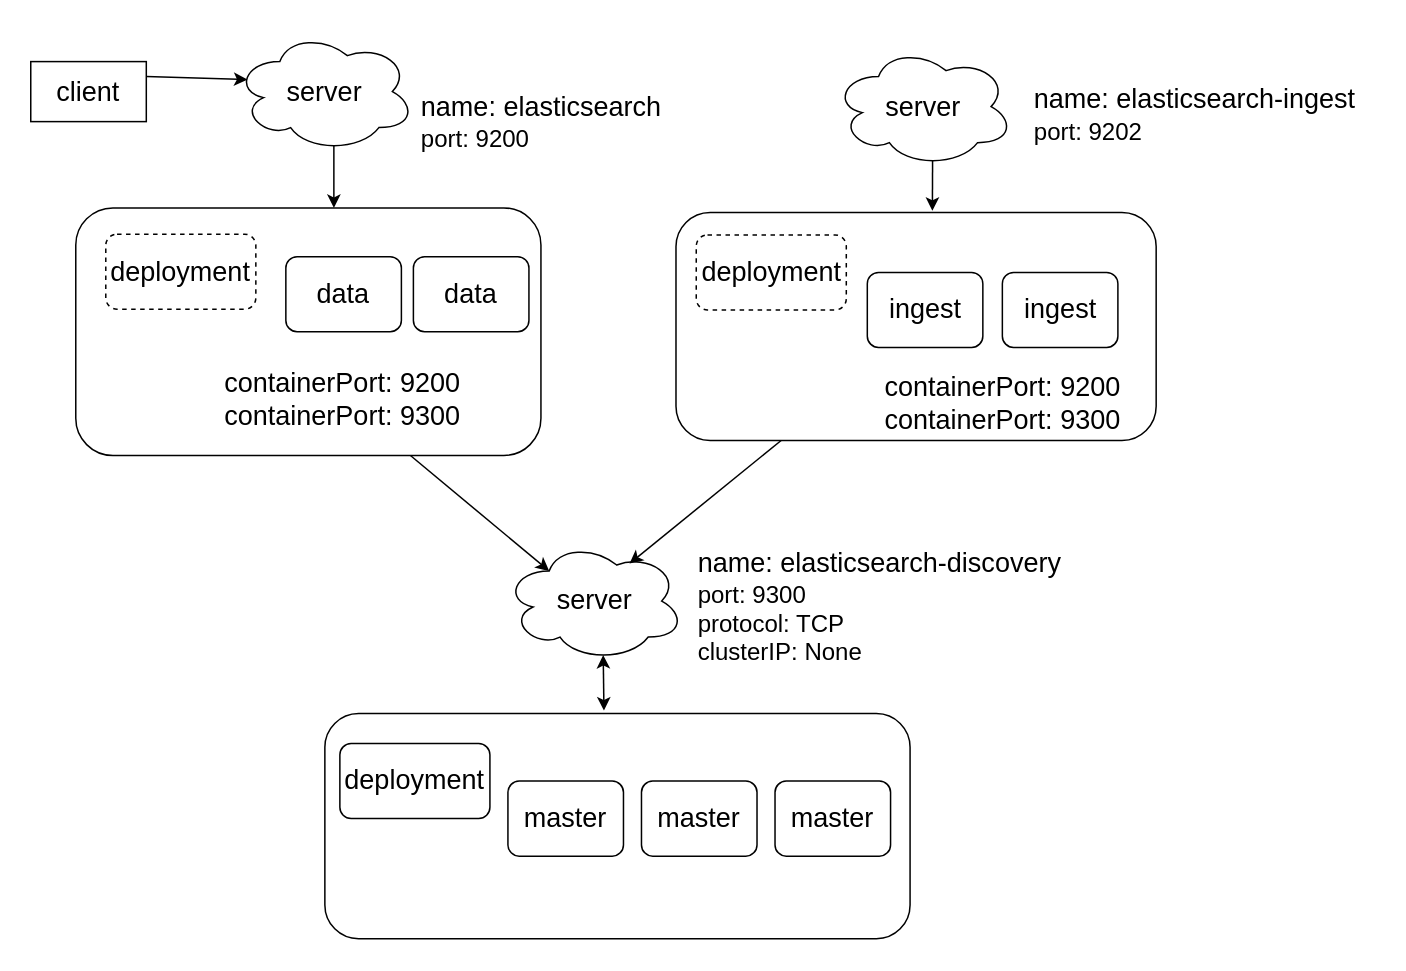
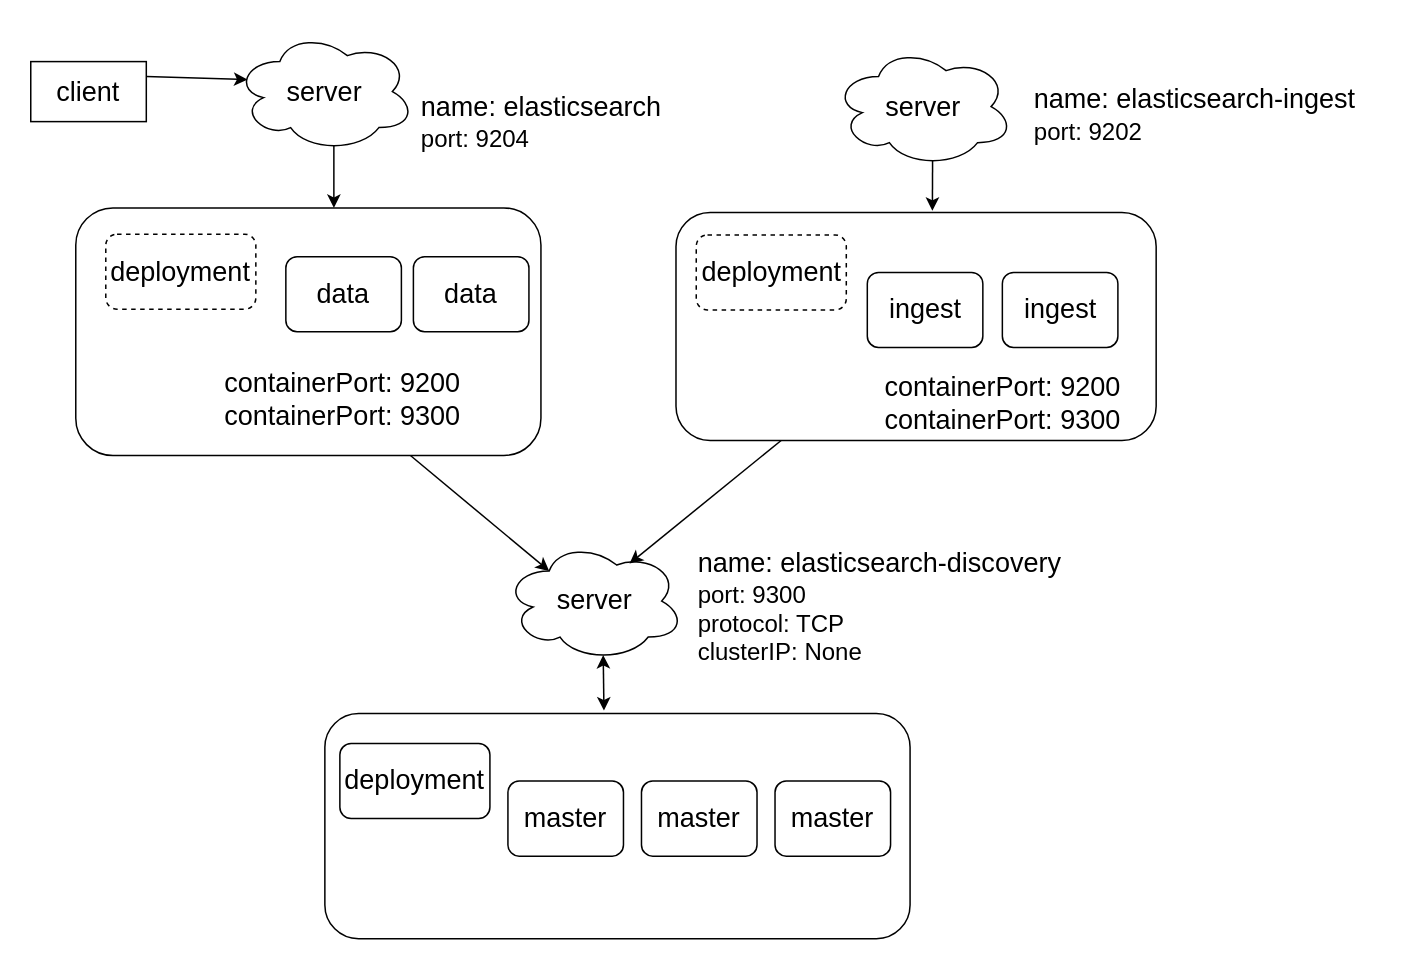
(542, 122) -> (542, 122)
